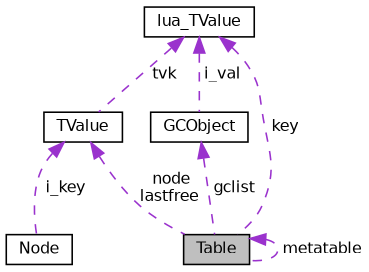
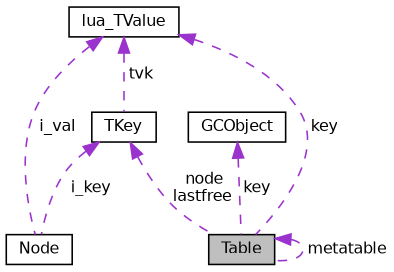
(199, 83) -> (29, 130)
(83, 127) -> (124, 127)
(232, 188) -> (255, 188)
